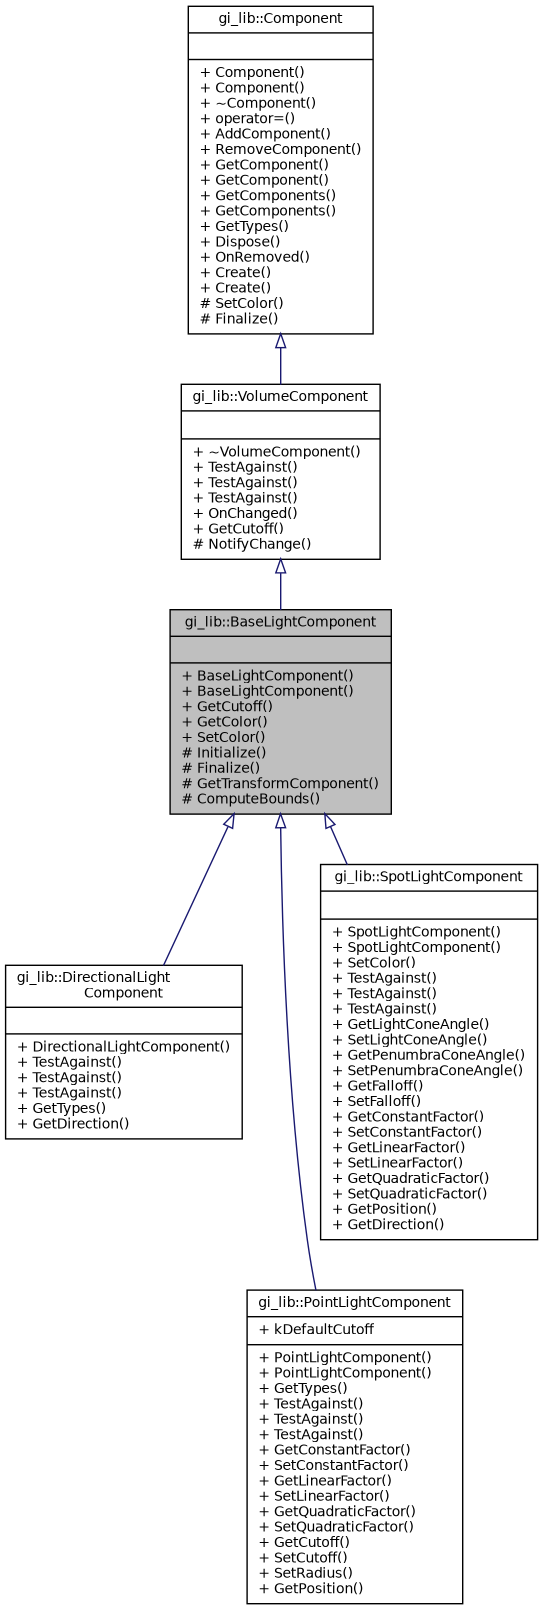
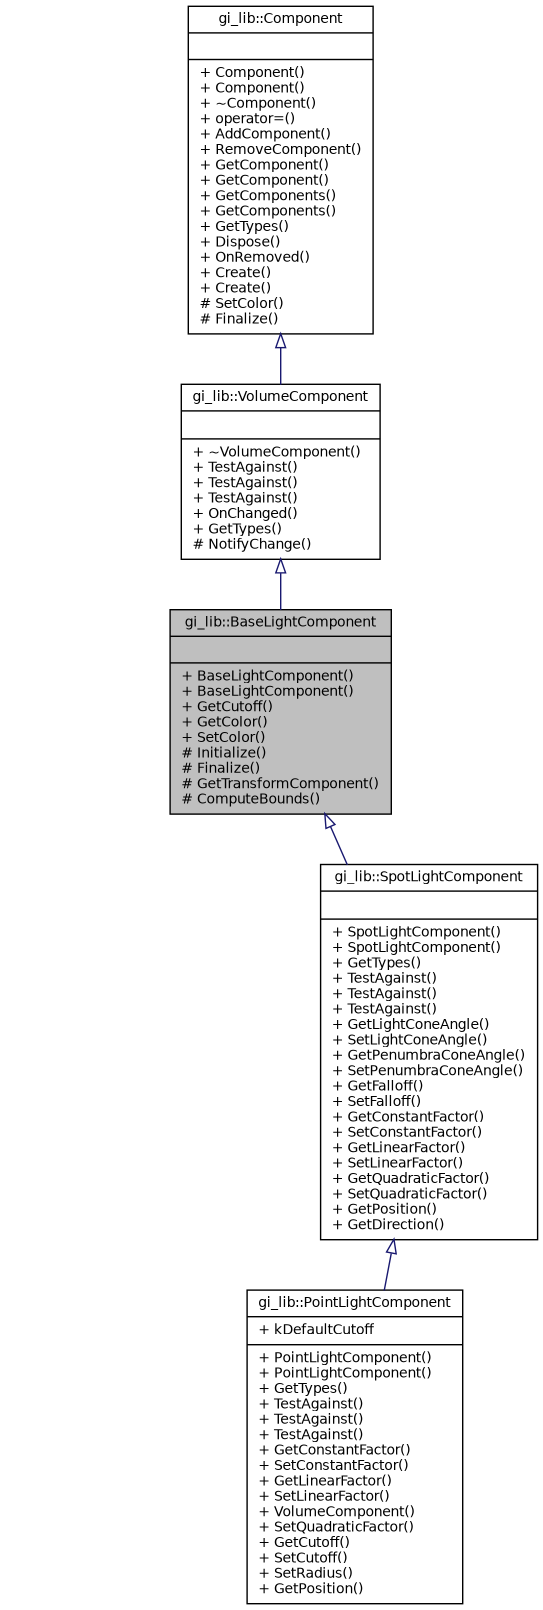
(239, 529) -> (237, 529)
(374, 963) -> (377, 963)
(124, 1052) -> none
(290, 1060) -> (388, 1272)
(337, 1512) -> (337, 1512)
